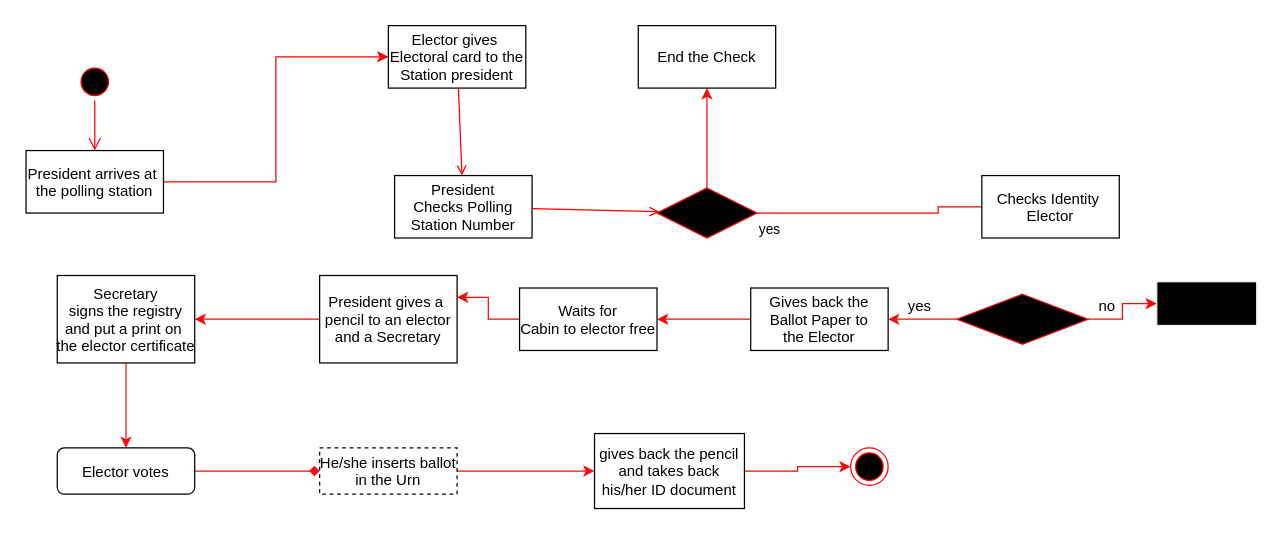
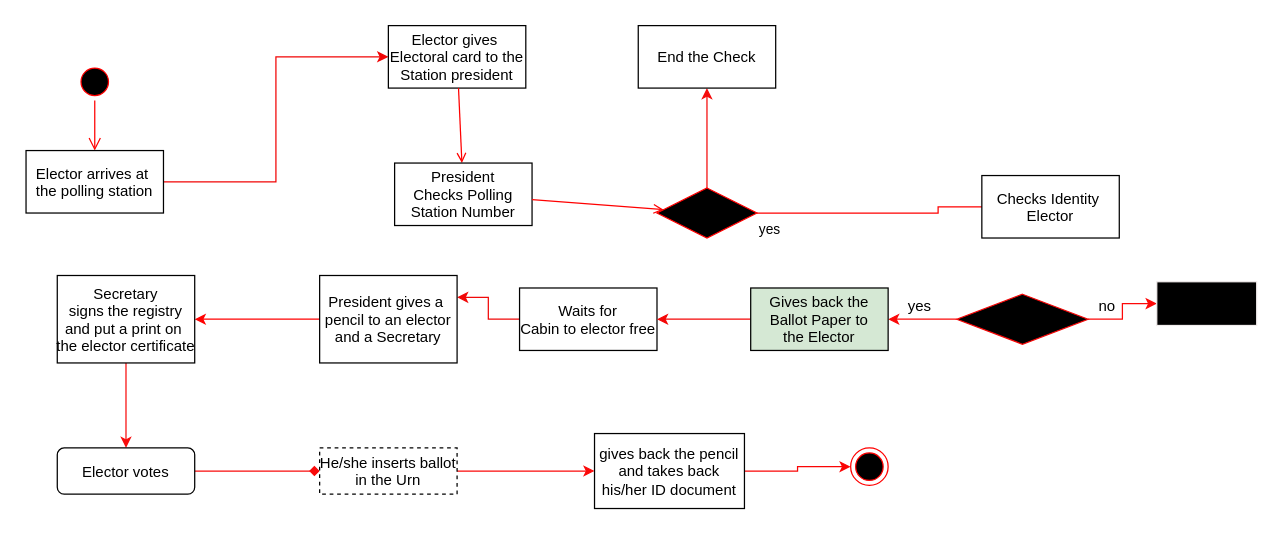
(94, 174) -> (94, 174)
(463, 207) -> (463, 194)
(819, 319) -> (819, 319)
